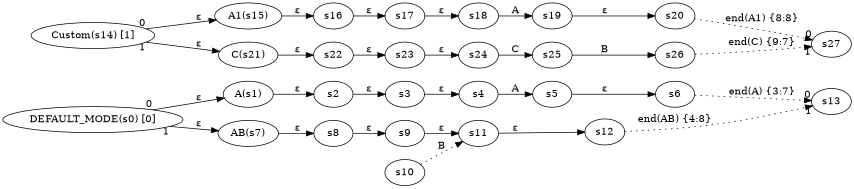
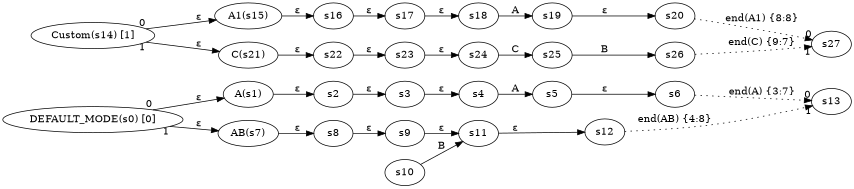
(438, 155) -> (438, 155)
